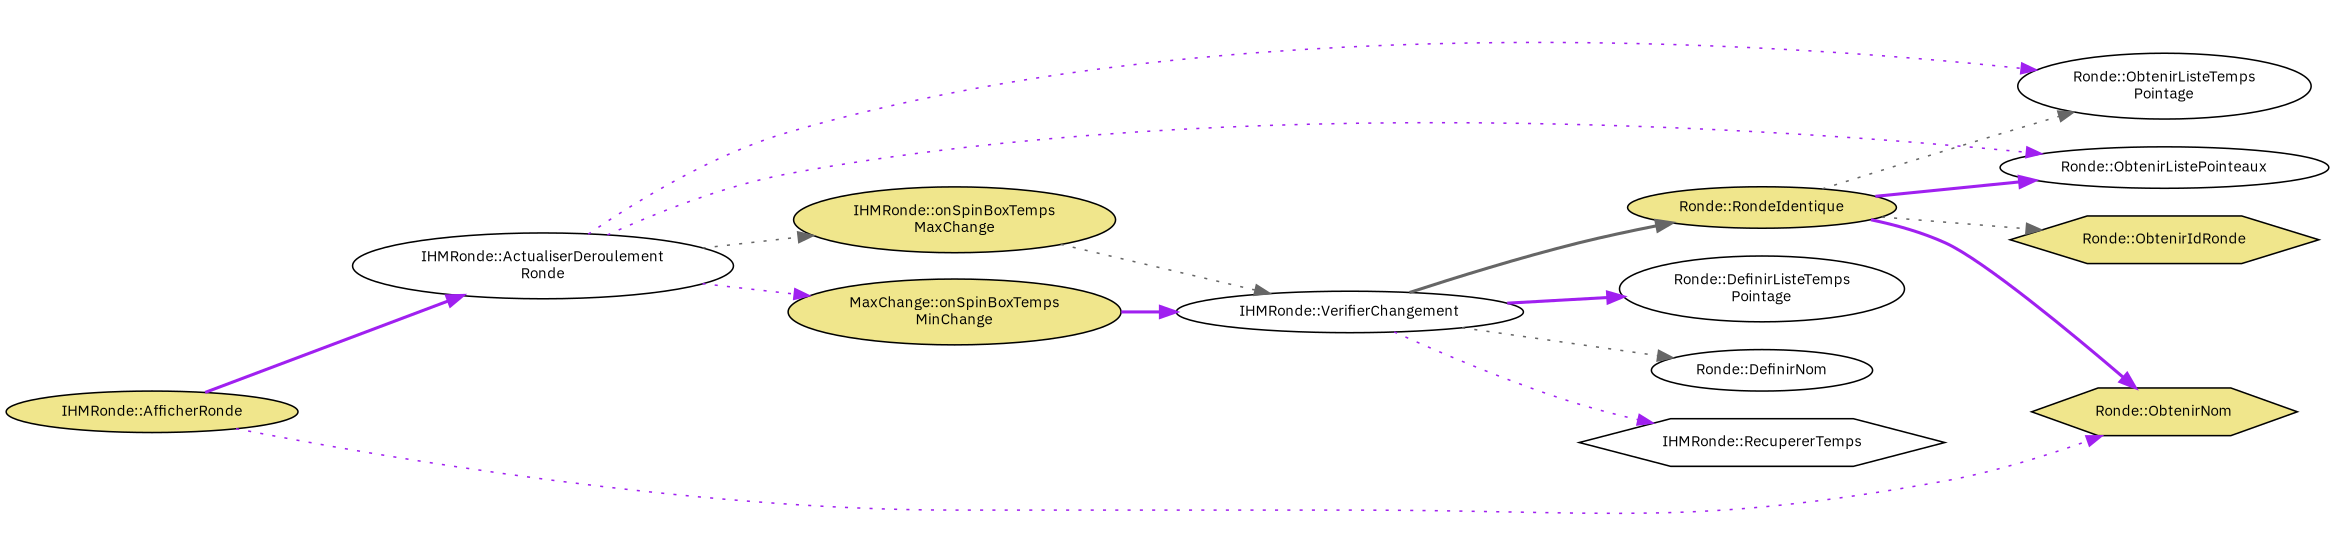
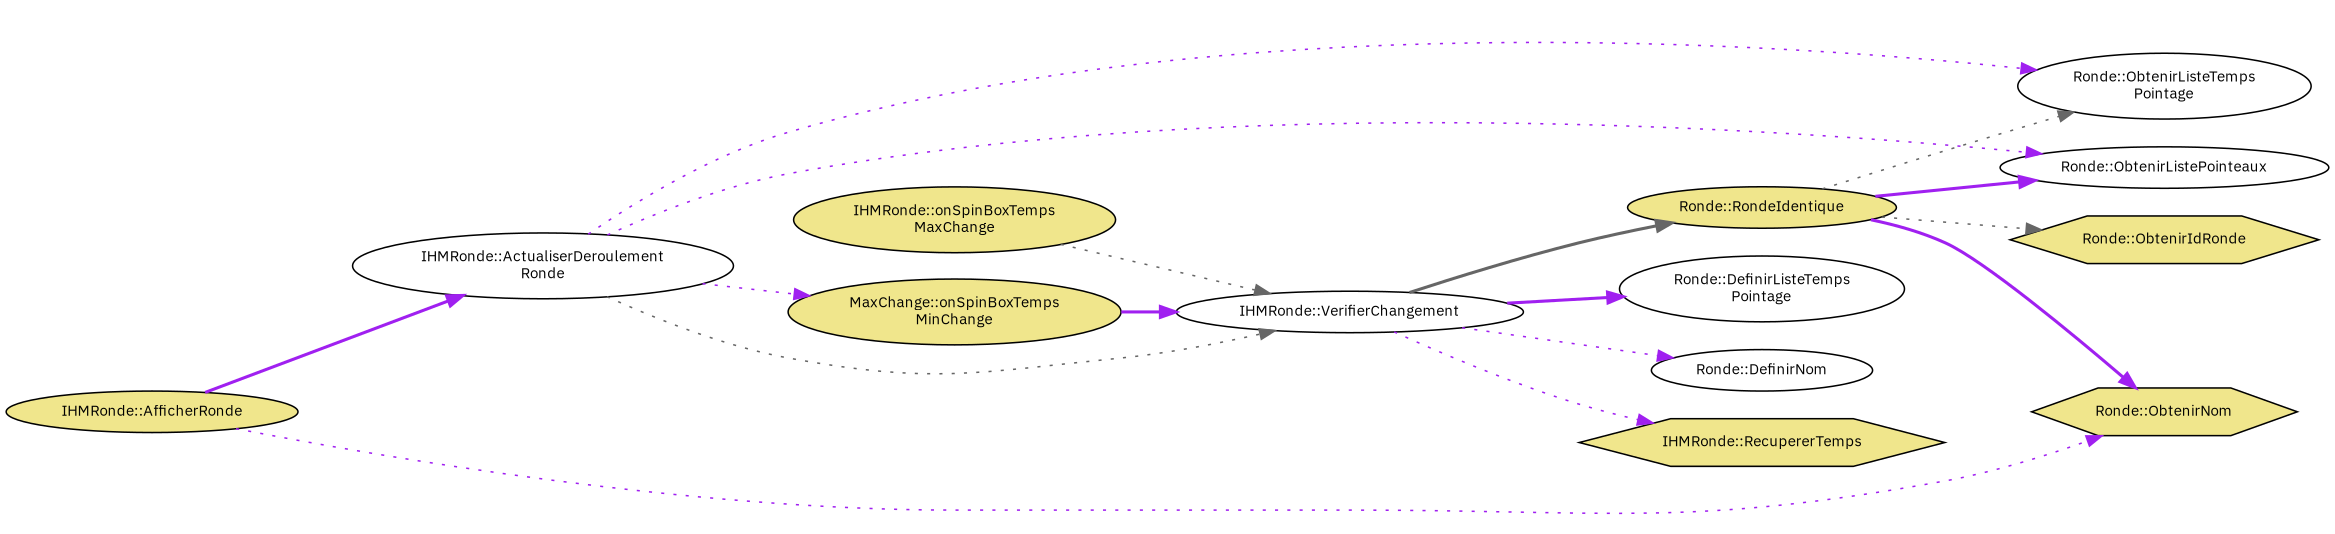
(750, 243) -> (929, 374)
(1560, 342) -> (1560, 342)
(1762, 443) -> (1762, 443)
